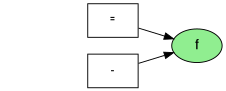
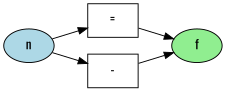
none -> (29, 46)
